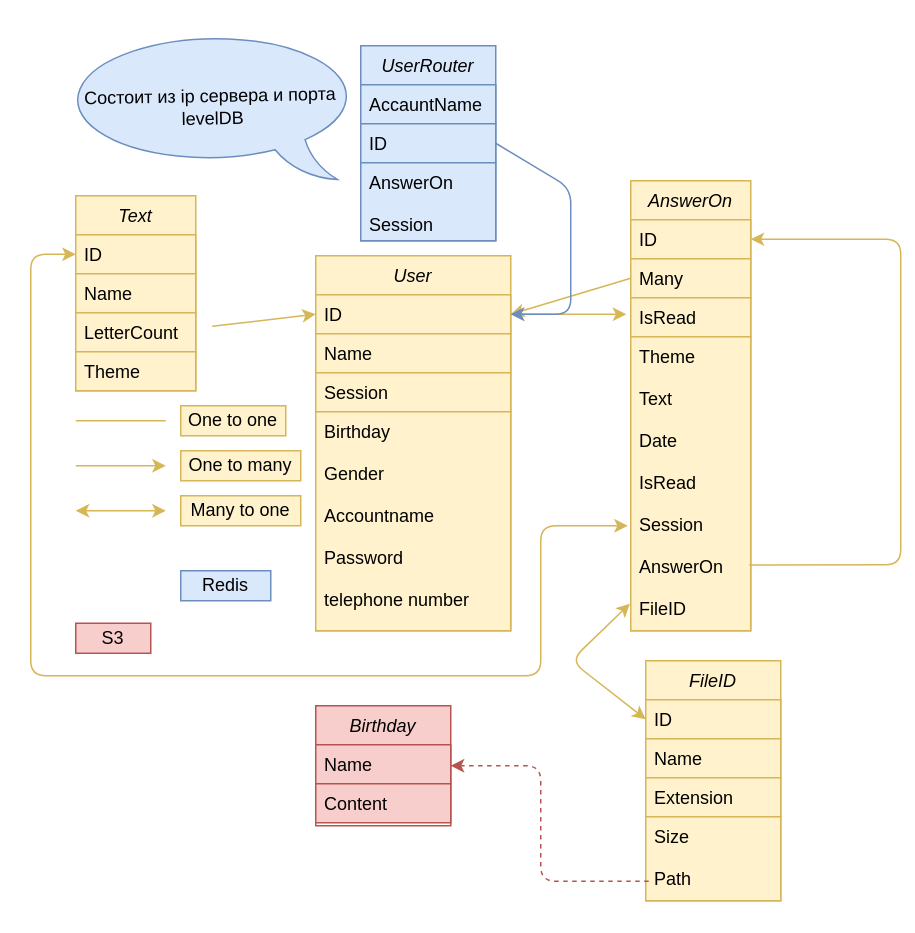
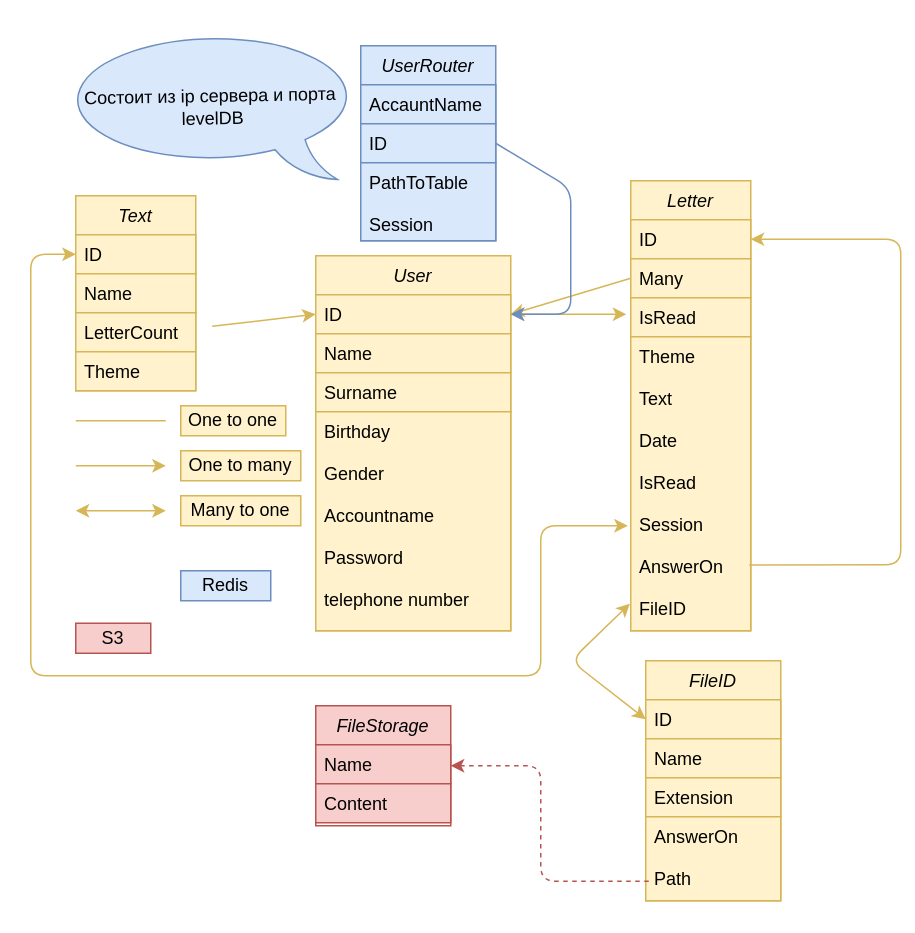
(409, 183) -> (422, 183)
(690, 201) -> (690, 201)
(357, 393) -> (359, 393)
(383, 726) -> (383, 726)
(672, 837) -> (694, 837)
